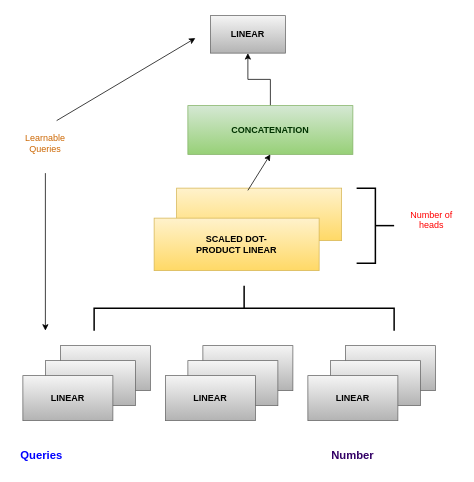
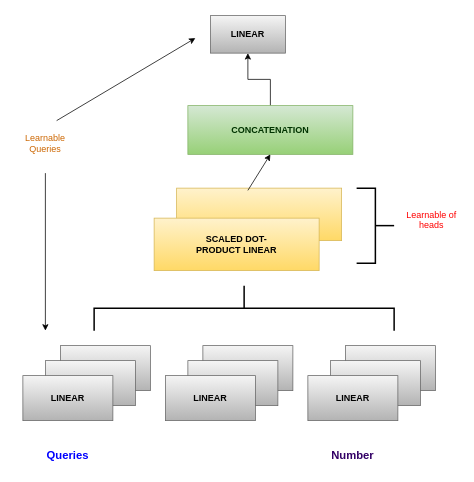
(432, 225) -> (432, 225)
(42, 454) -> (68, 454)
